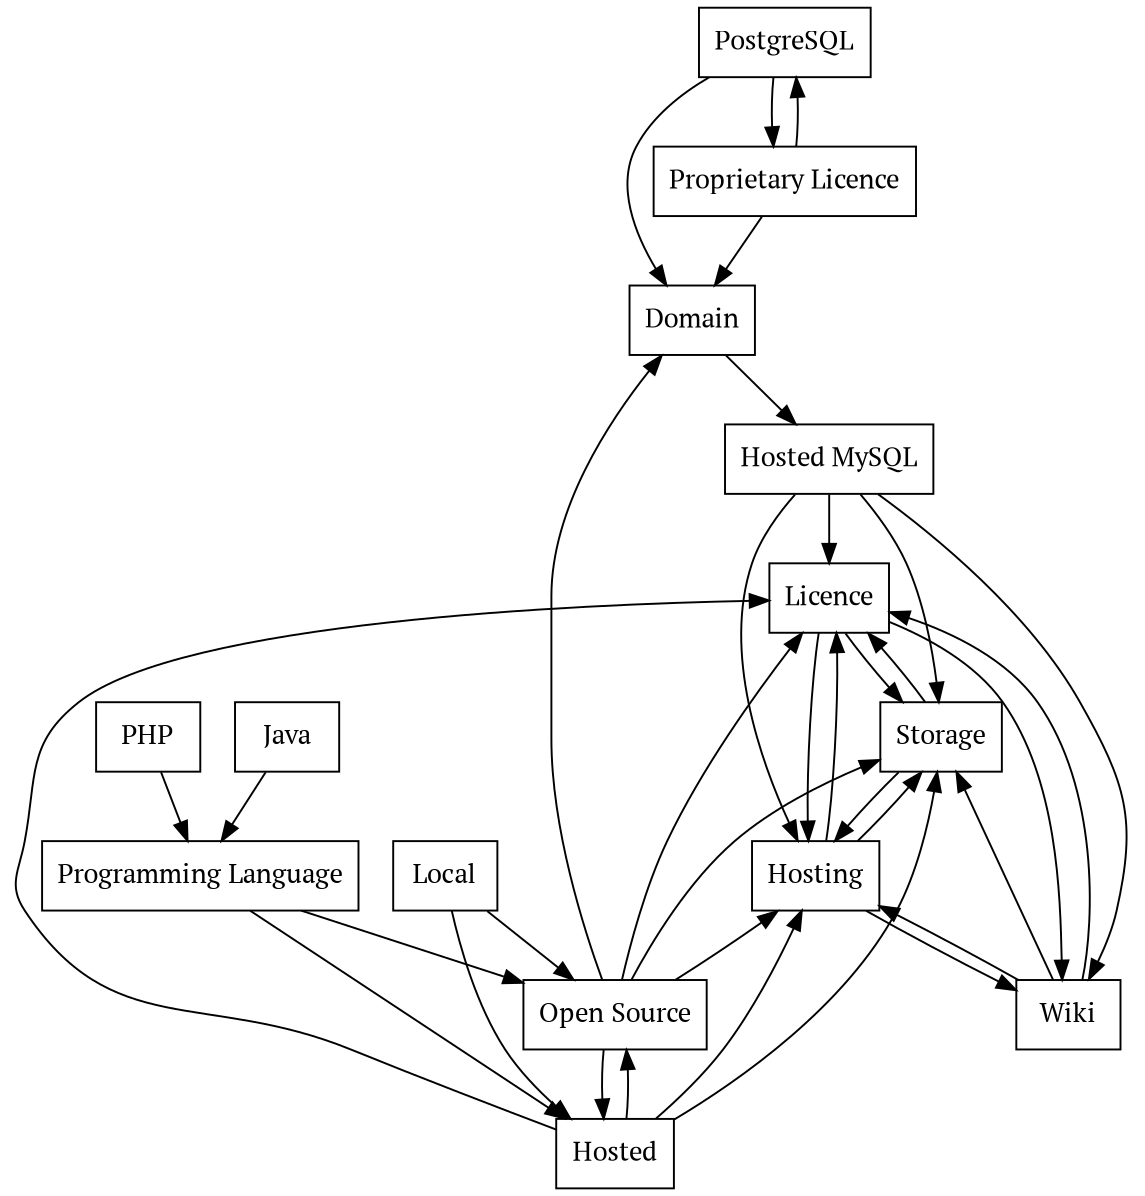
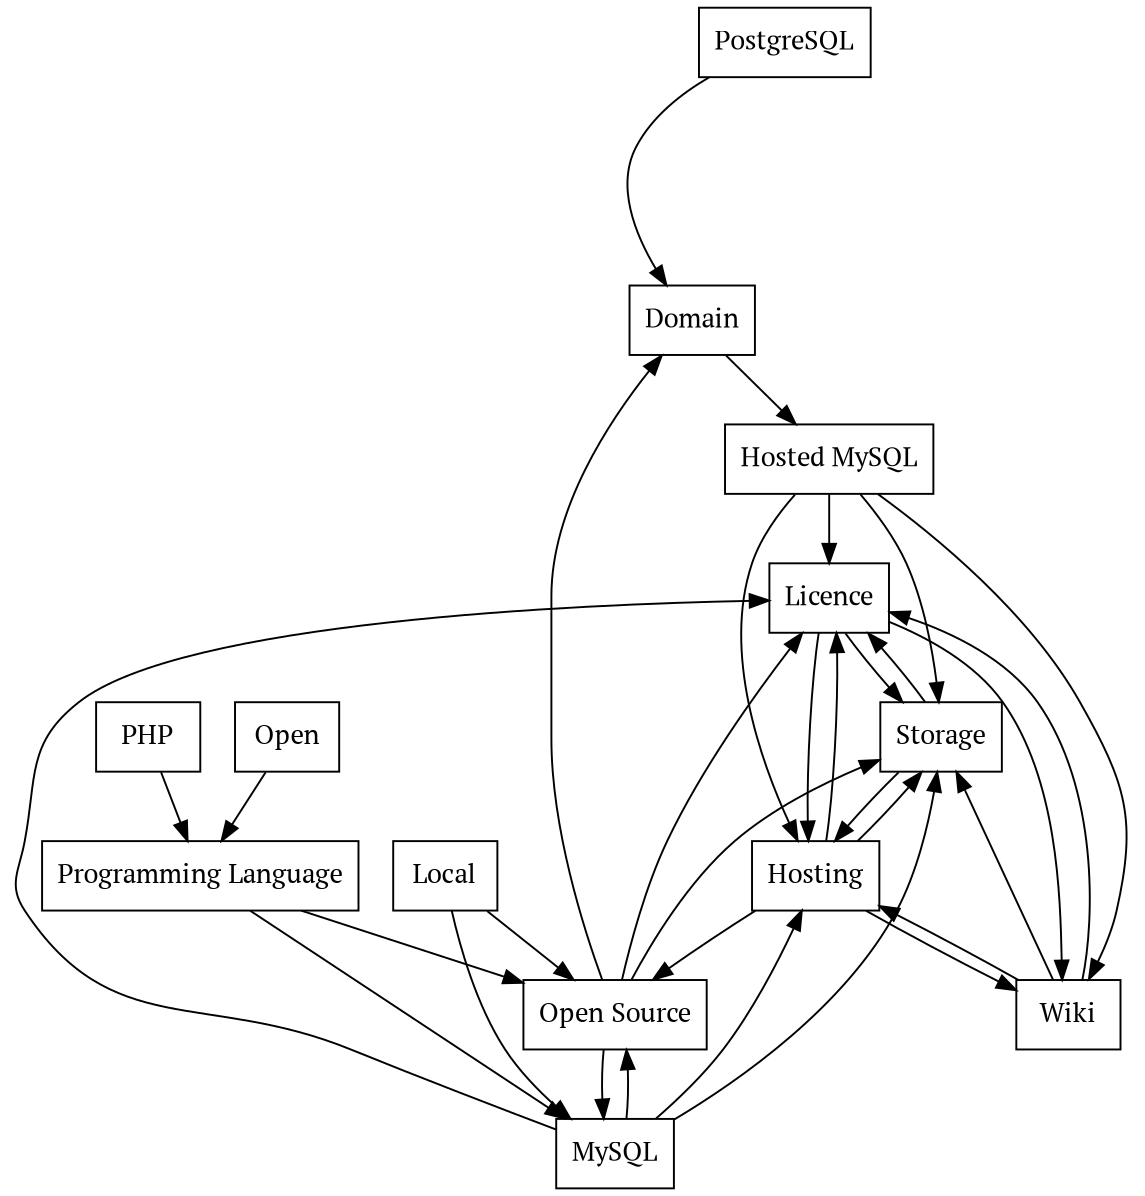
(785, 181) -> none
(287, 737) -> (287, 737)
(719, 952) -> (712, 939)
(615, 1154) -> (615, 1154)
